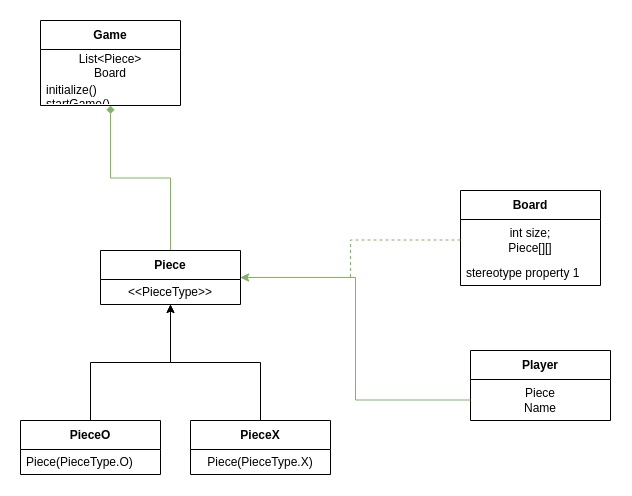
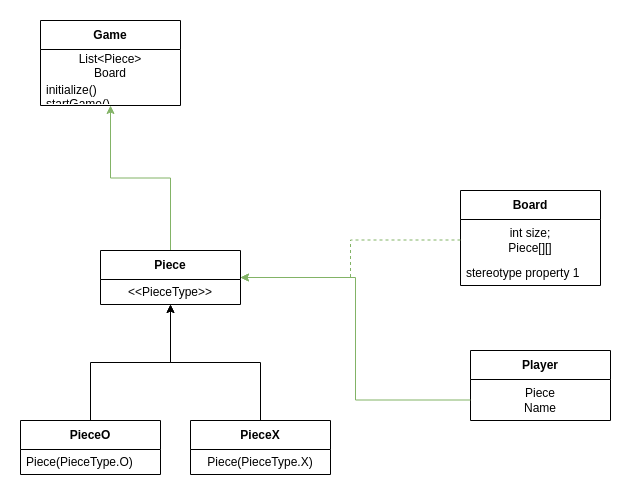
(111, 114) -> (111, 113)
